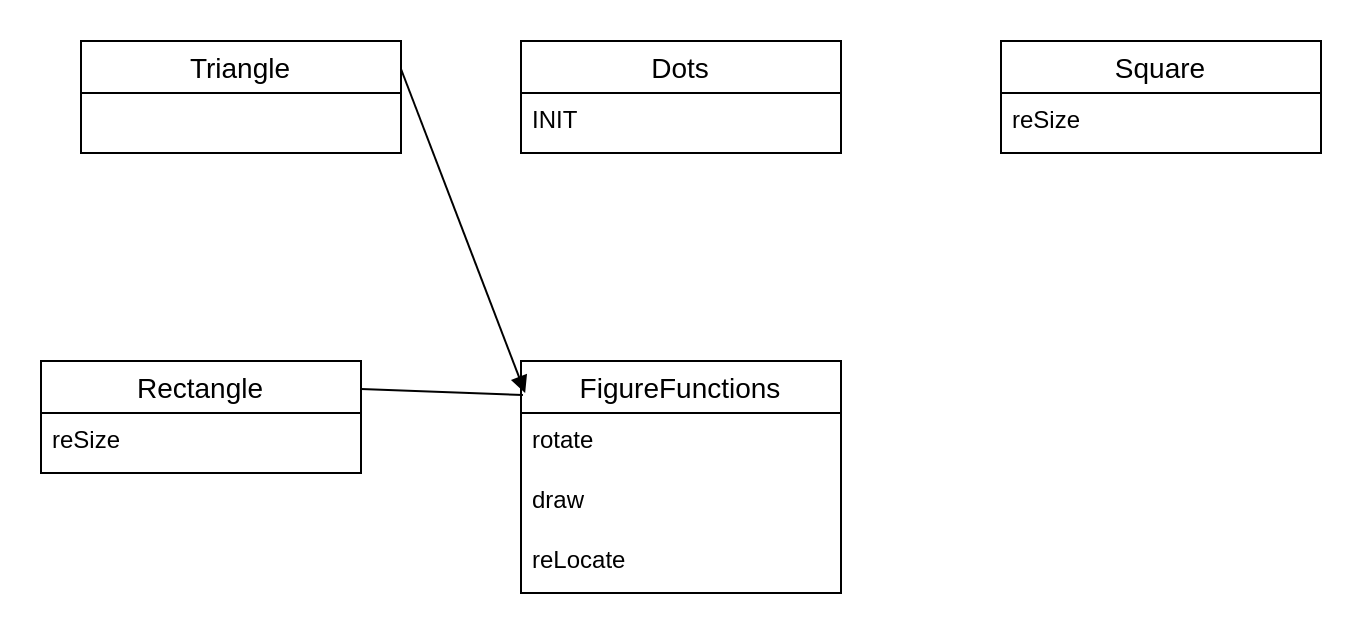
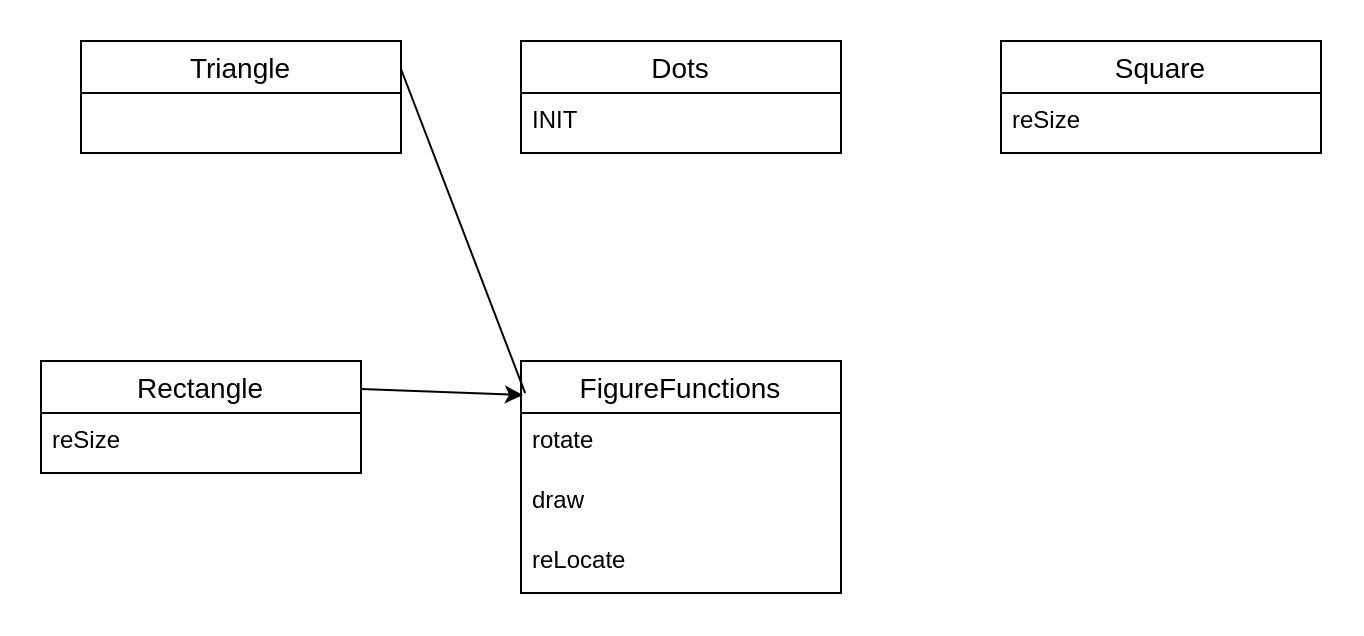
(519, 376) -> (522, 384)
(514, 395) -> (508, 395)
